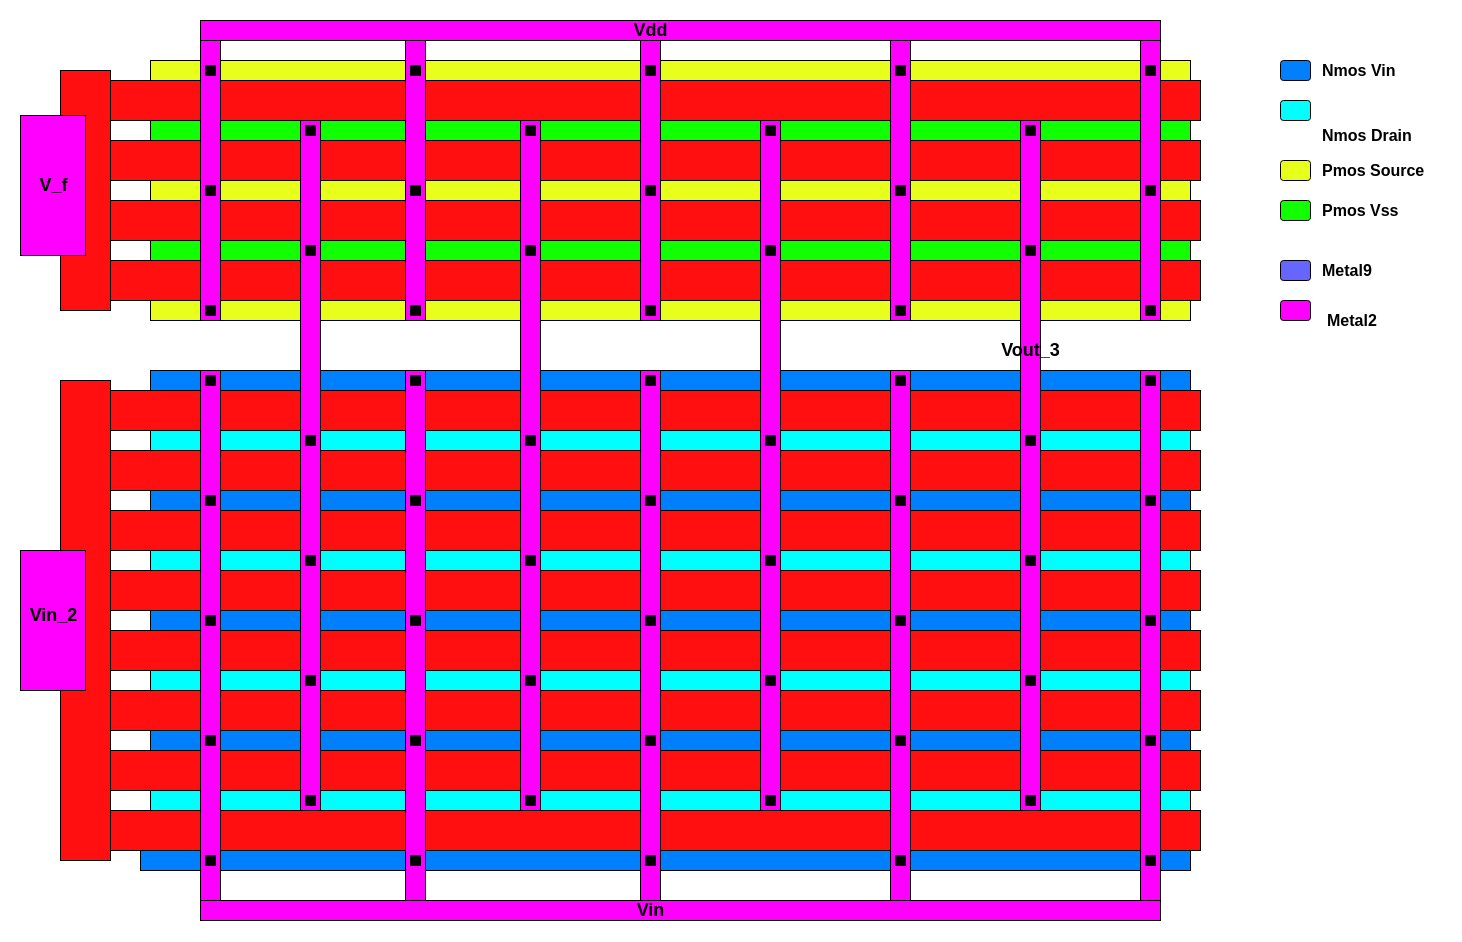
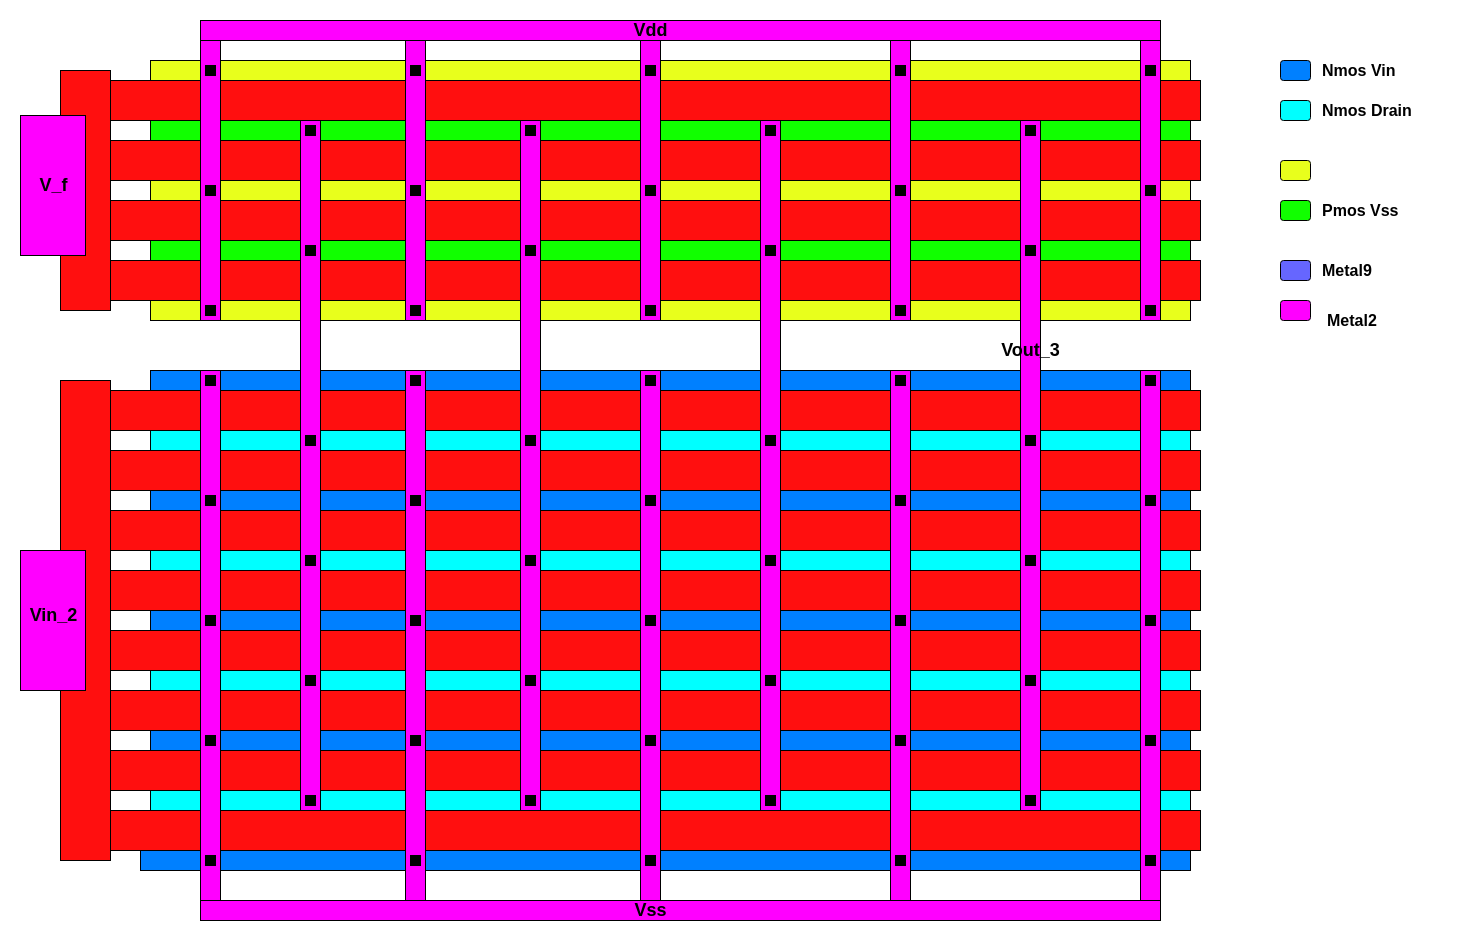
(1376, 136) -> (1376, 111)
(1381, 171) -> none
(651, 911) -> (651, 911)
